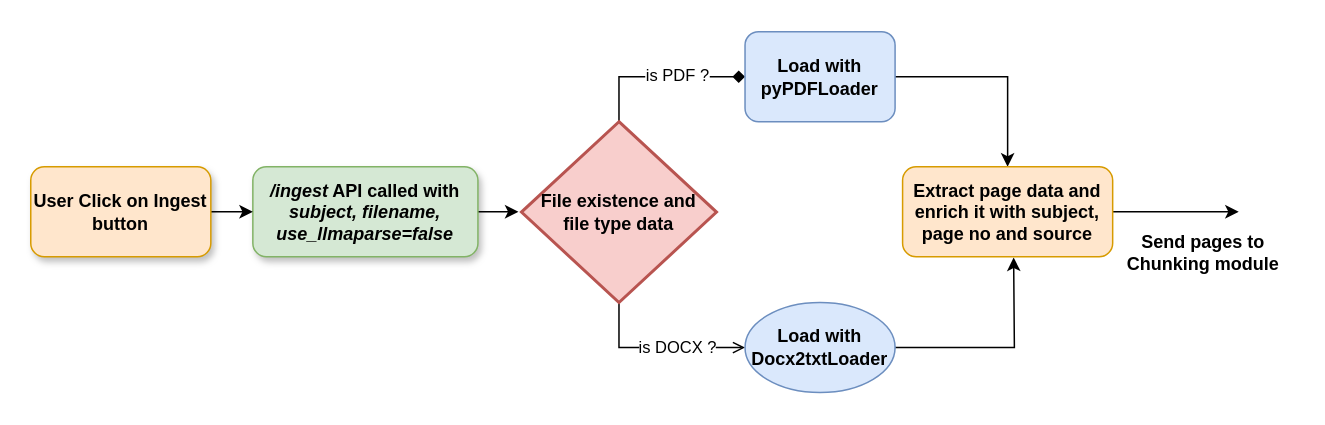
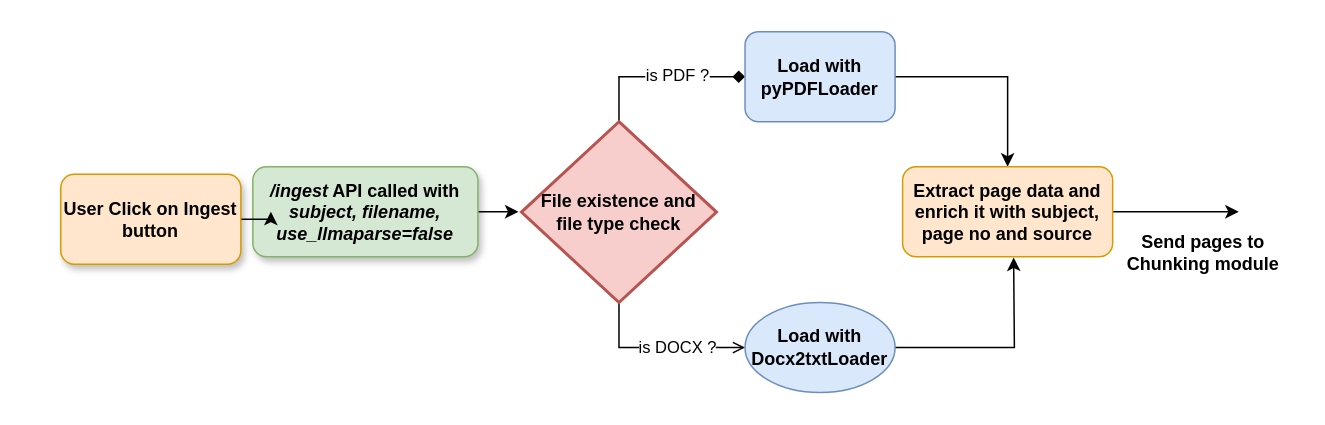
(121, 212) -> (151, 219)
(619, 212) -> (619, 212)
